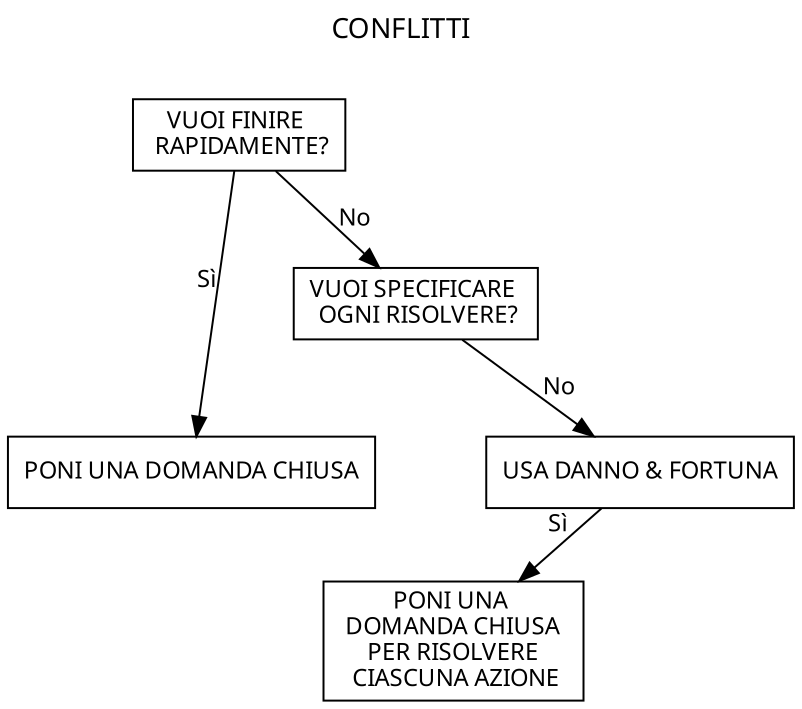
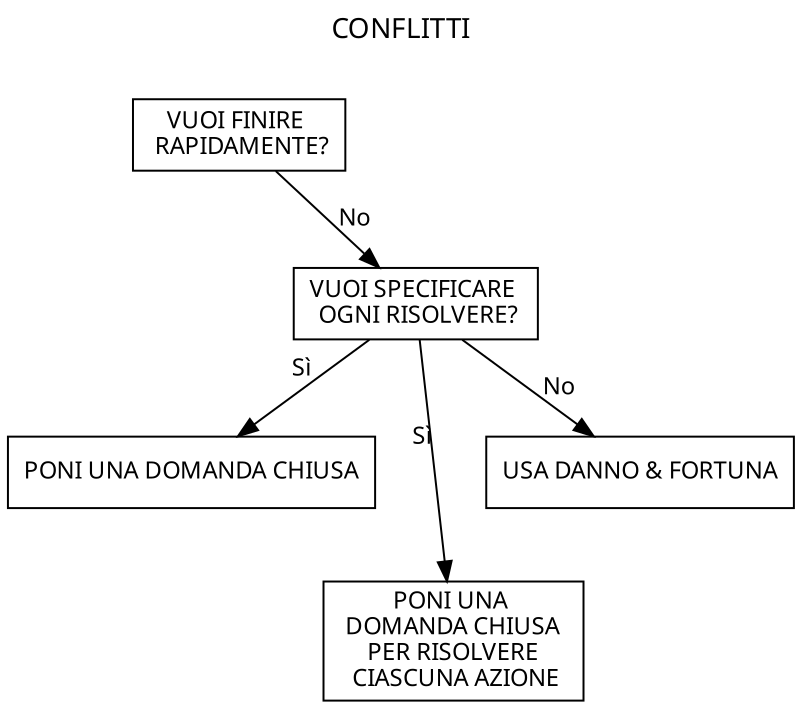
(217, 294) -> (312, 382)
(568, 538) -> (432, 450)
